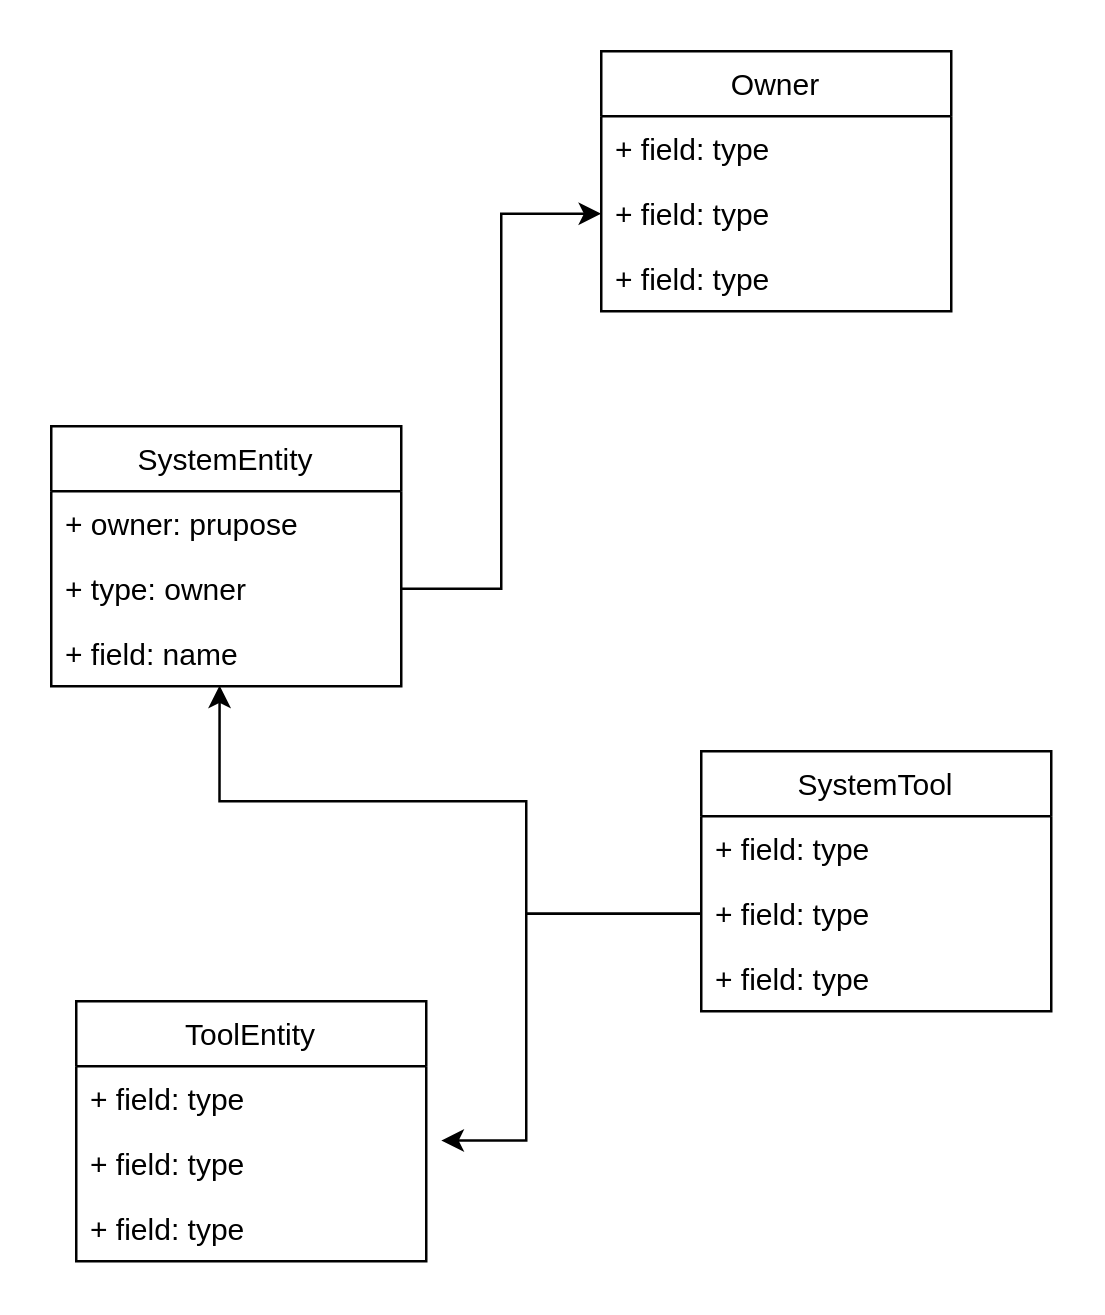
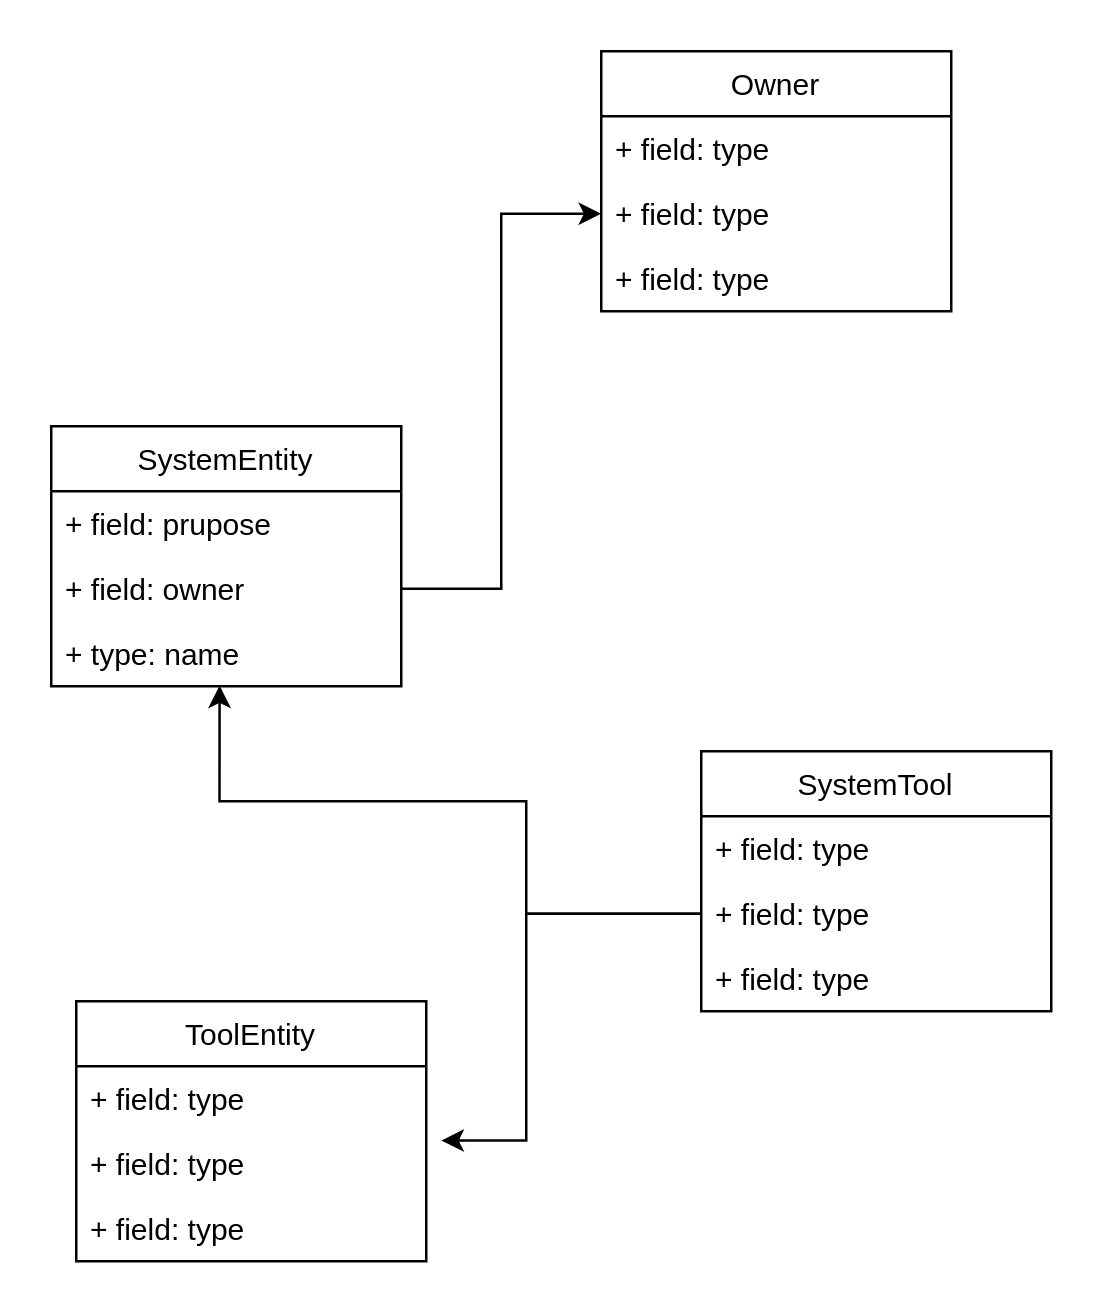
(188, 525) -> (180, 525)
(163, 590) -> (163, 590)
(155, 655) -> (154, 655)
